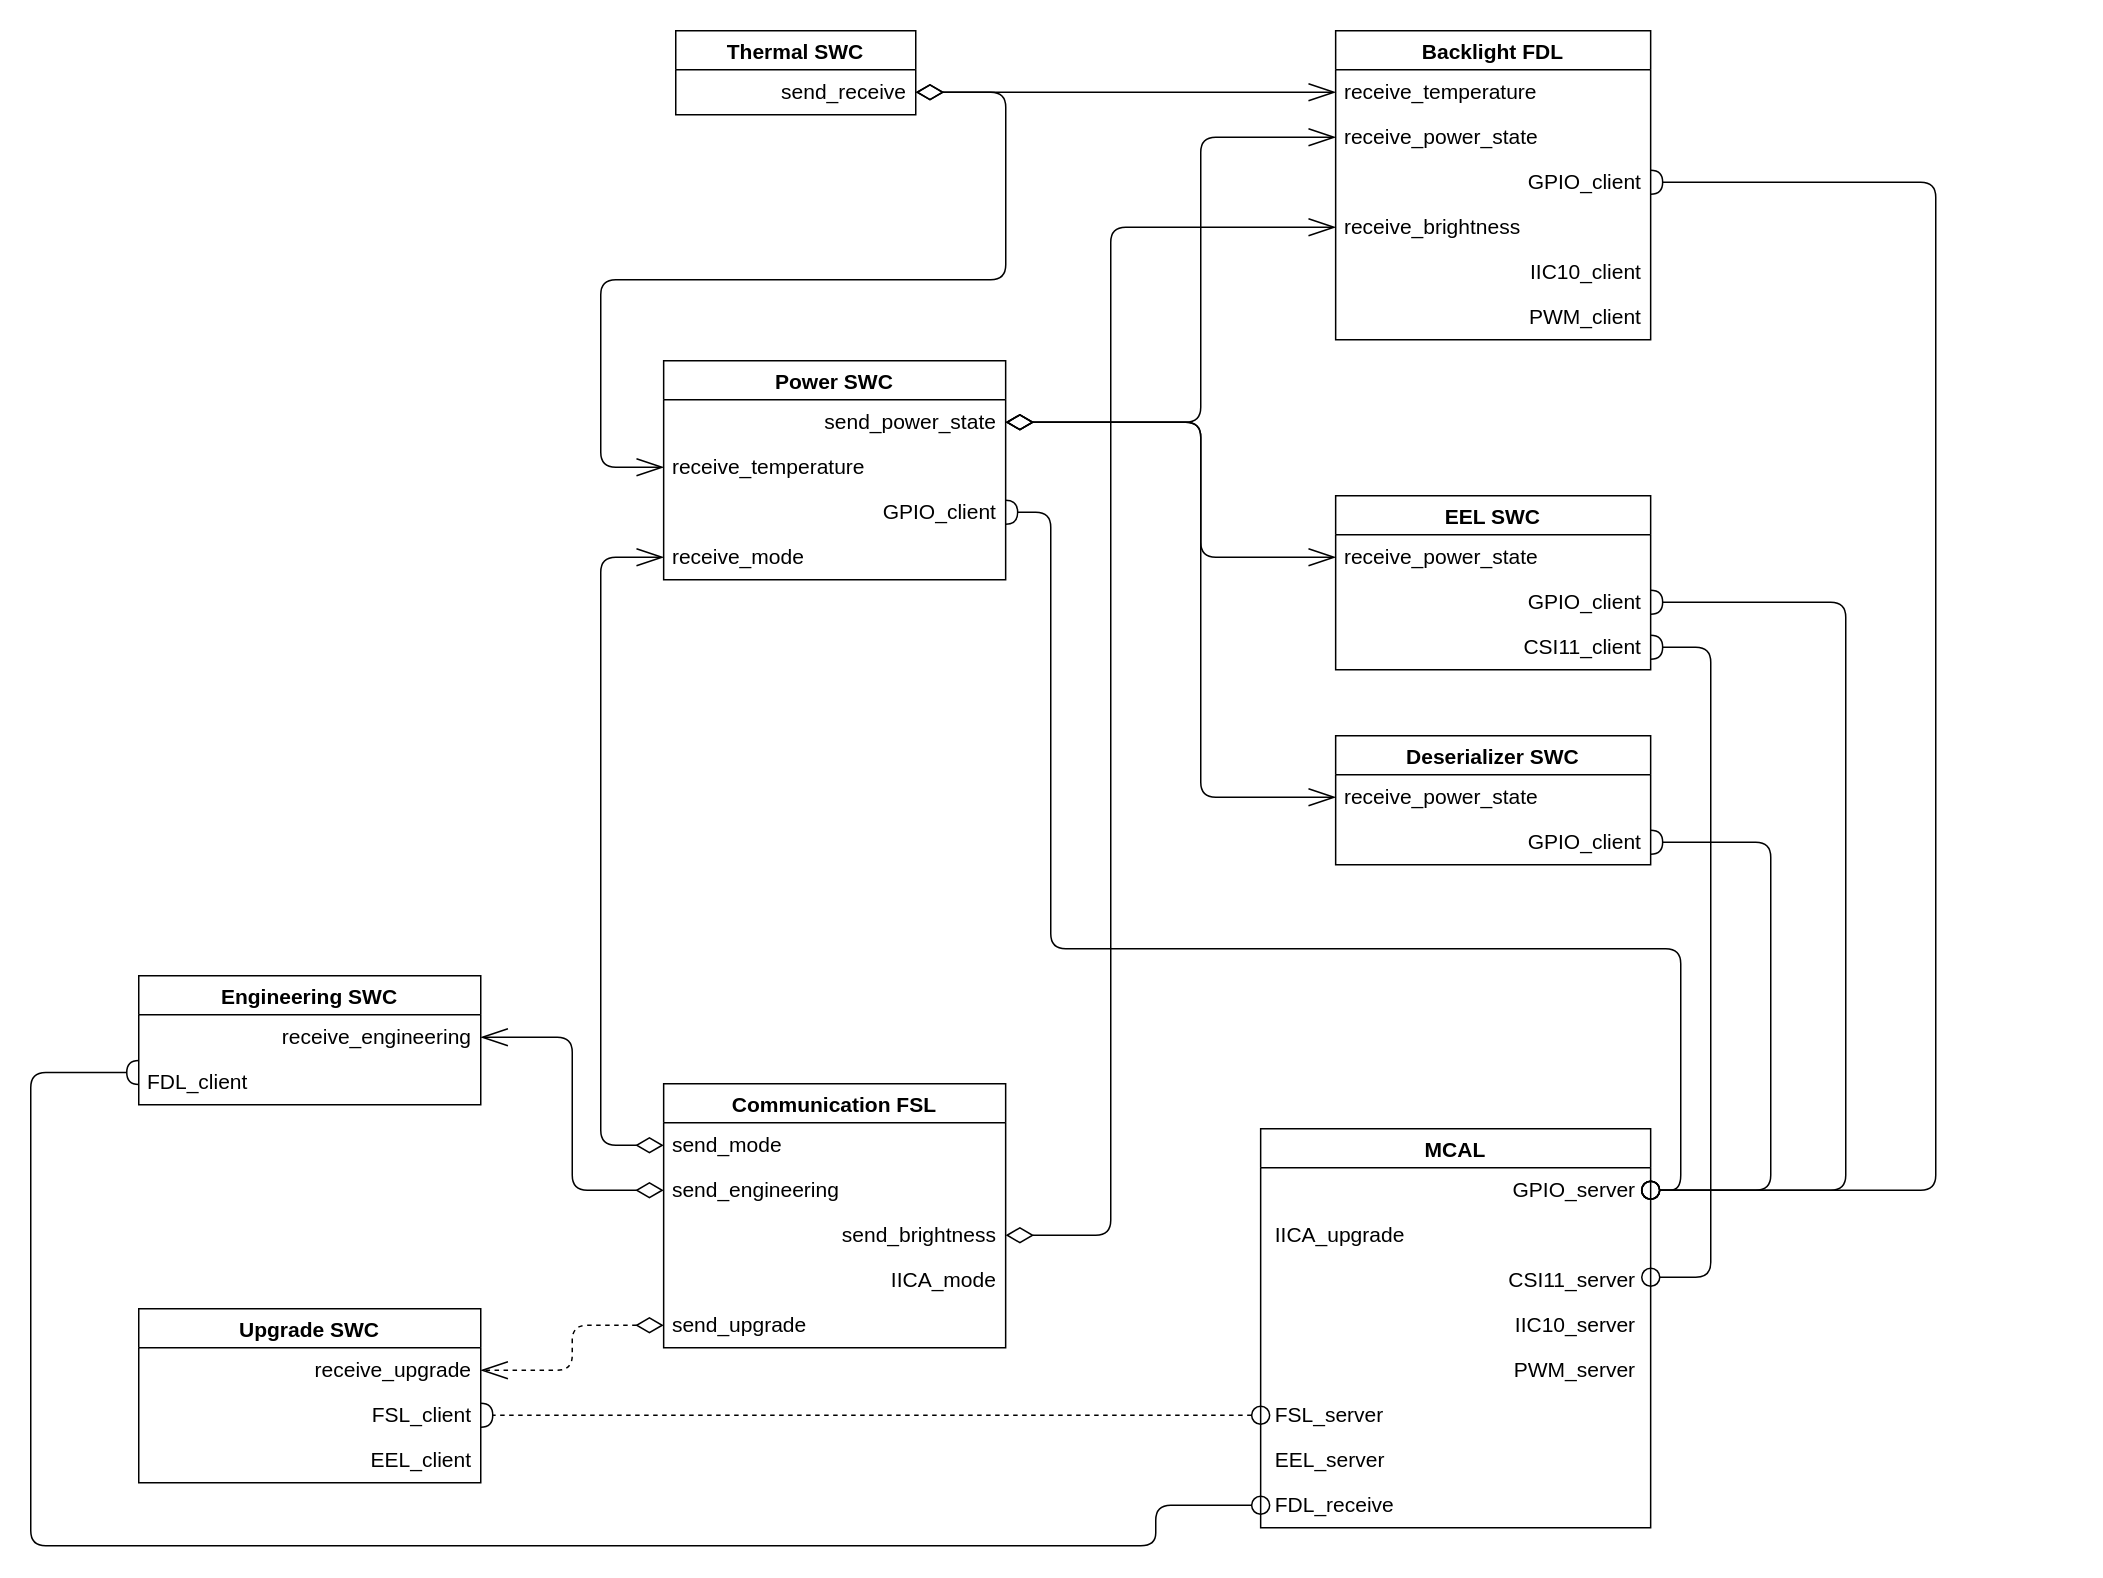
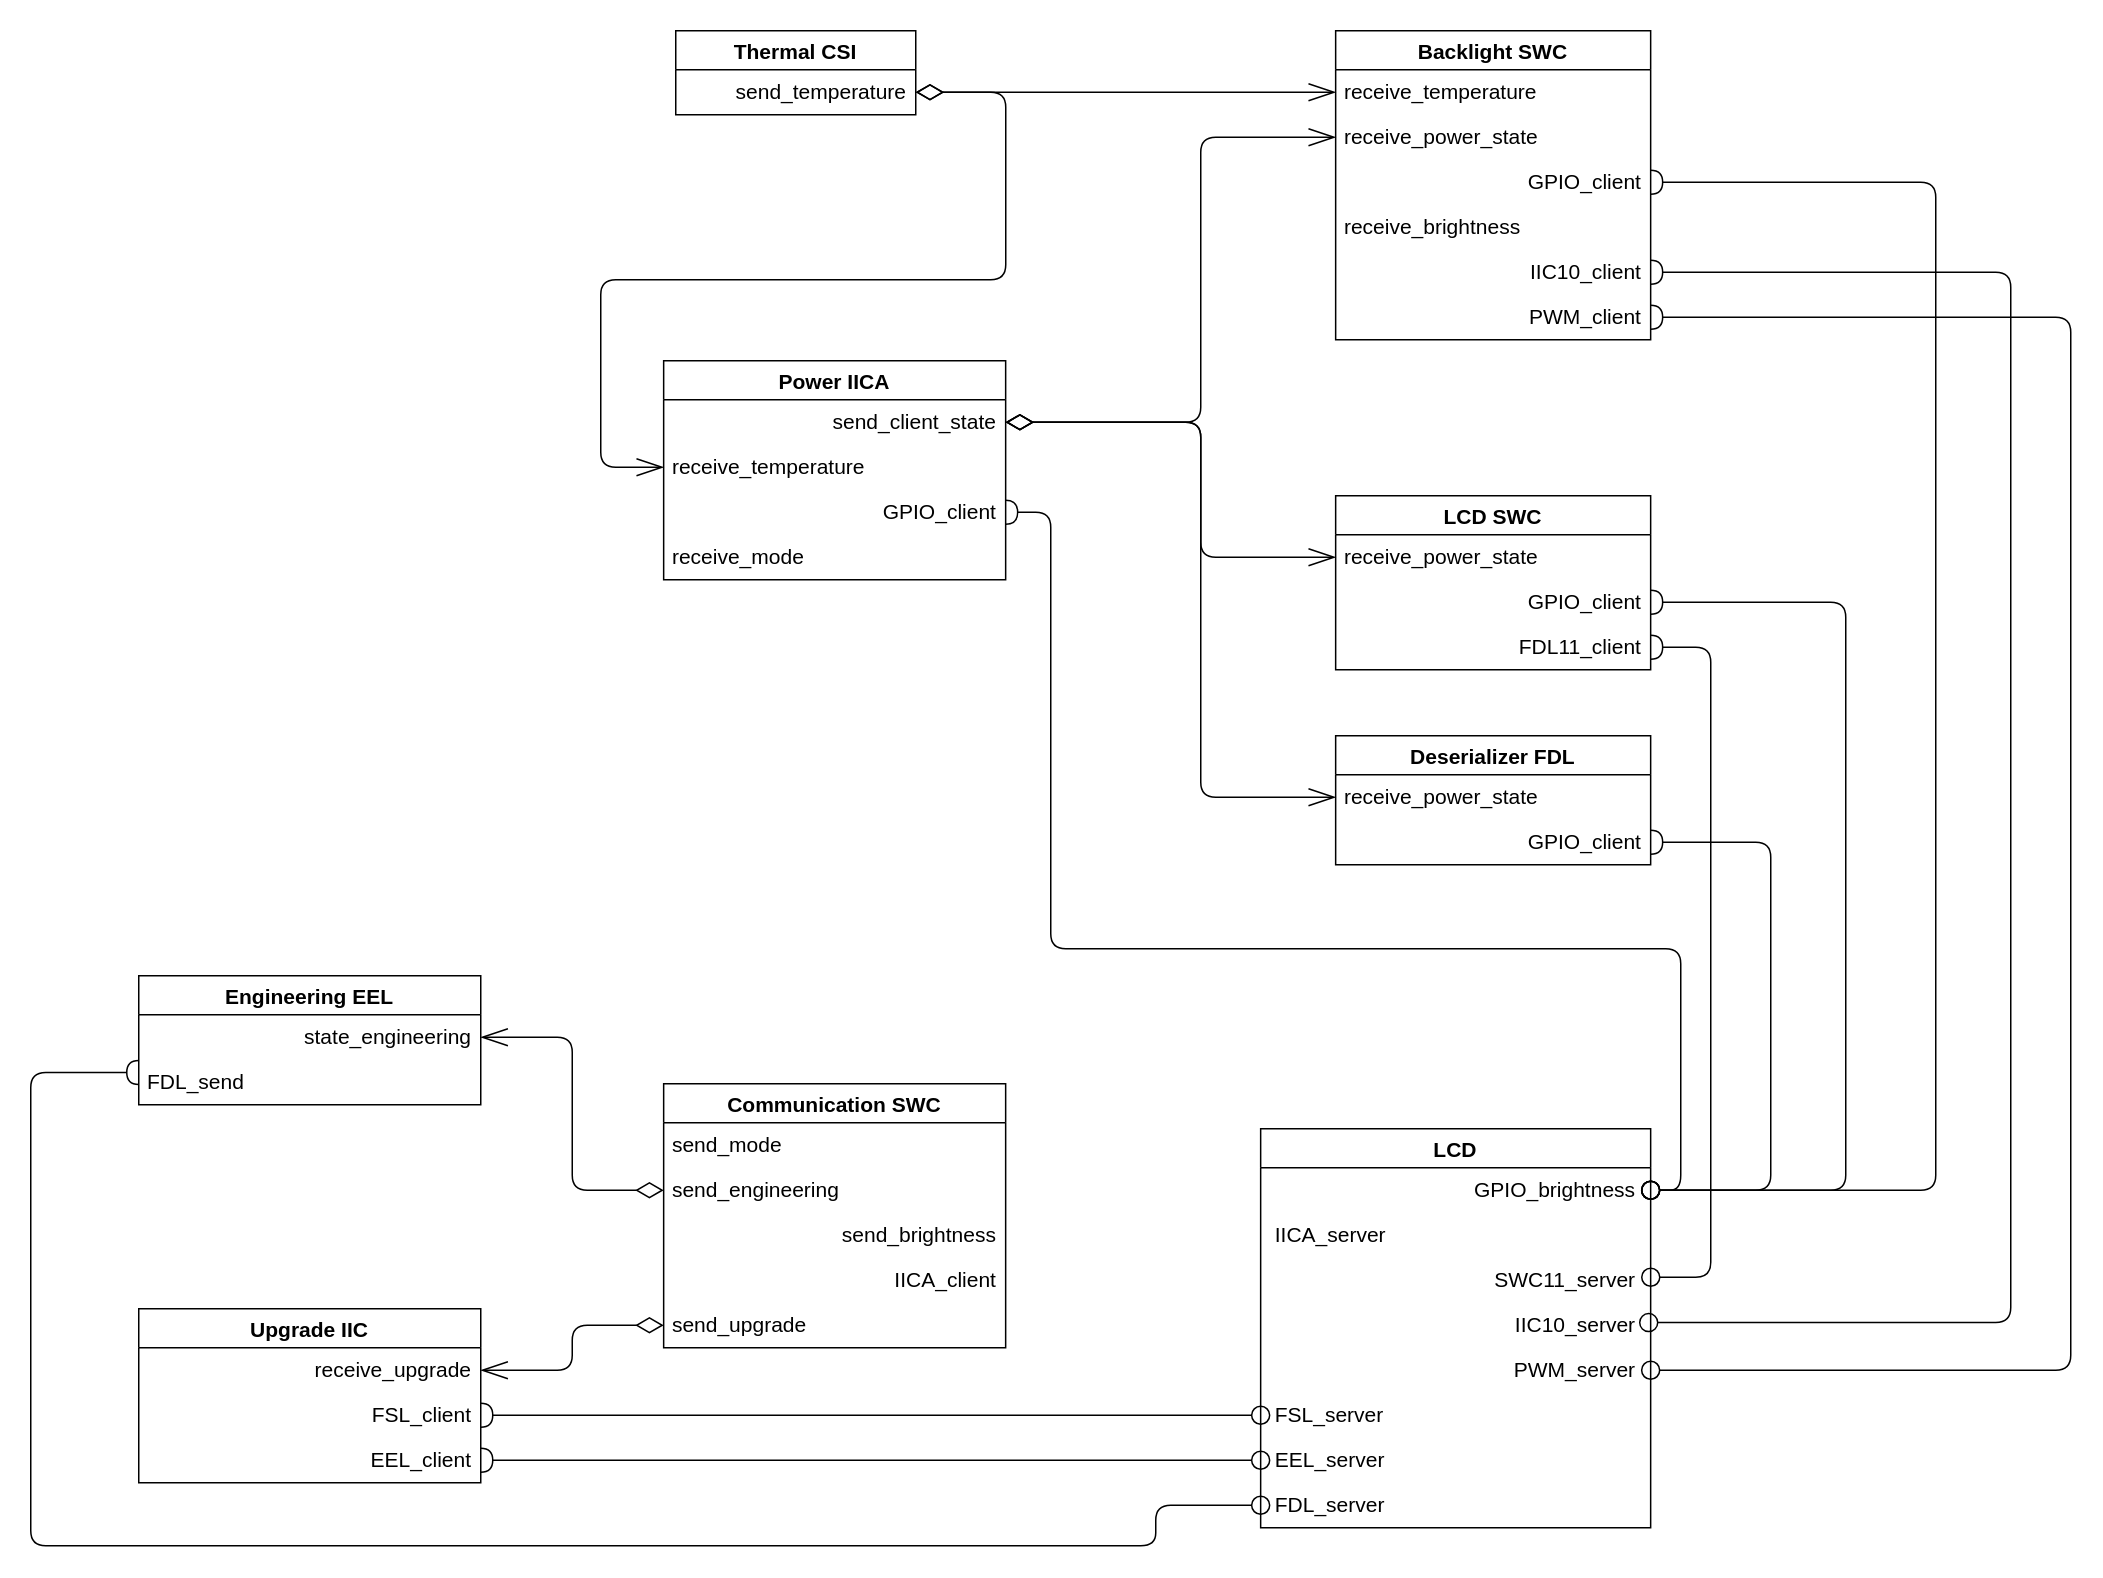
(795, 52) -> (795, 52)
(1492, 52) -> (1492, 52)
(838, 92) -> (812, 92)
(834, 382) -> (834, 382)
(902, 422) -> (901, 422)
(1492, 517) -> (1492, 517)
(1576, 647) -> (1576, 647)
(1111, 660) -> none
(1492, 757) -> (1492, 757)
none -> (2011, 800)
(601, 839) -> none
none -> (2071, 845)
(309, 997) -> (309, 997)
(367, 1037) -> (377, 1037)
(200, 1082) -> (194, 1082)
(834, 1105) -> (834, 1105)
(1455, 1150) -> (1455, 1150)
(1576, 1190) -> (1555, 1190)
(1339, 1235) -> (1334, 1235)
(943, 1280) -> (937, 1280)
(1570, 1280) -> (1570, 1280)
(309, 1330) -> (309, 1330)
(572, 1361) -> (572, 1361)
(872, 1415) -> (872, 1415)
none -> (872, 1460)
(1331, 1505) -> (1328, 1505)
